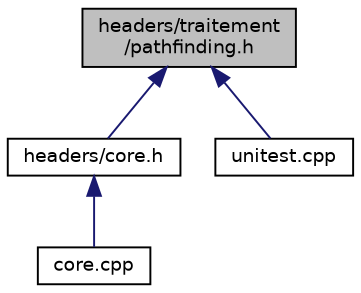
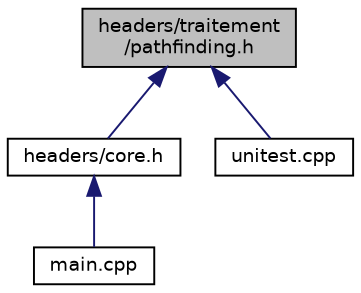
(94, 266) -> (94, 266)
